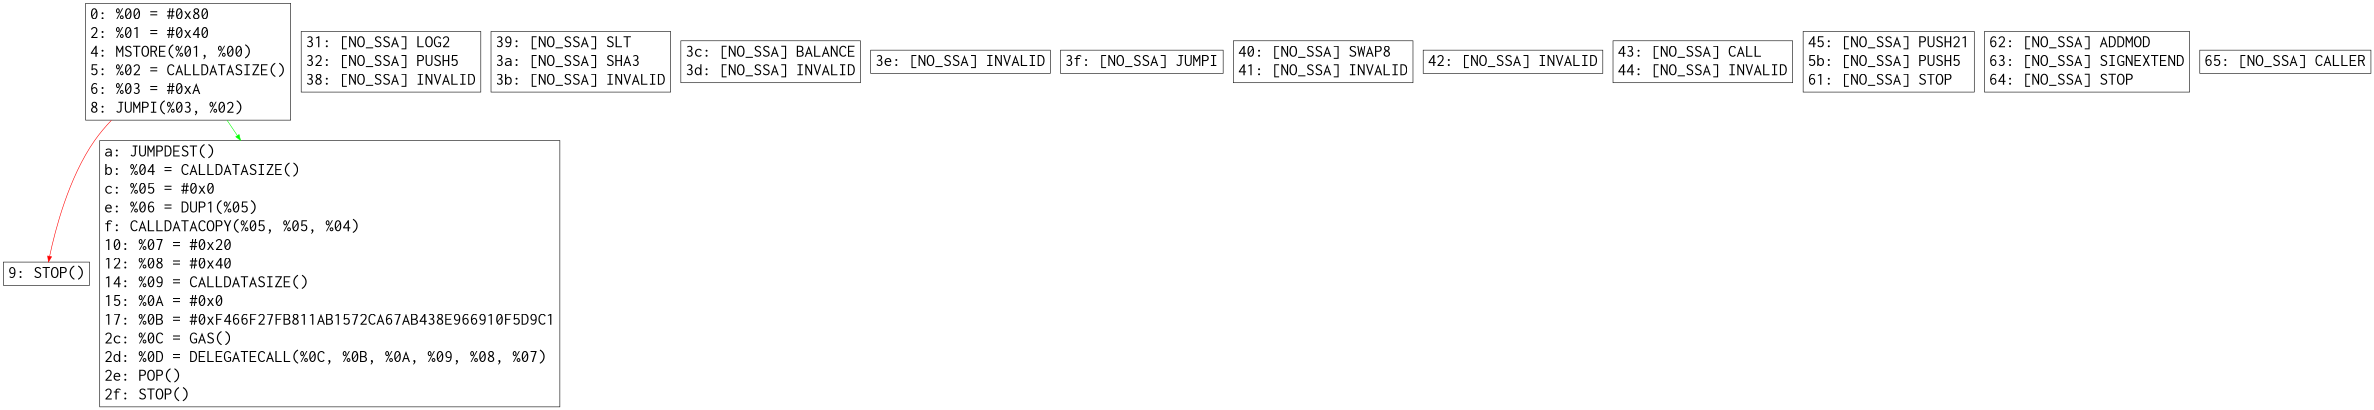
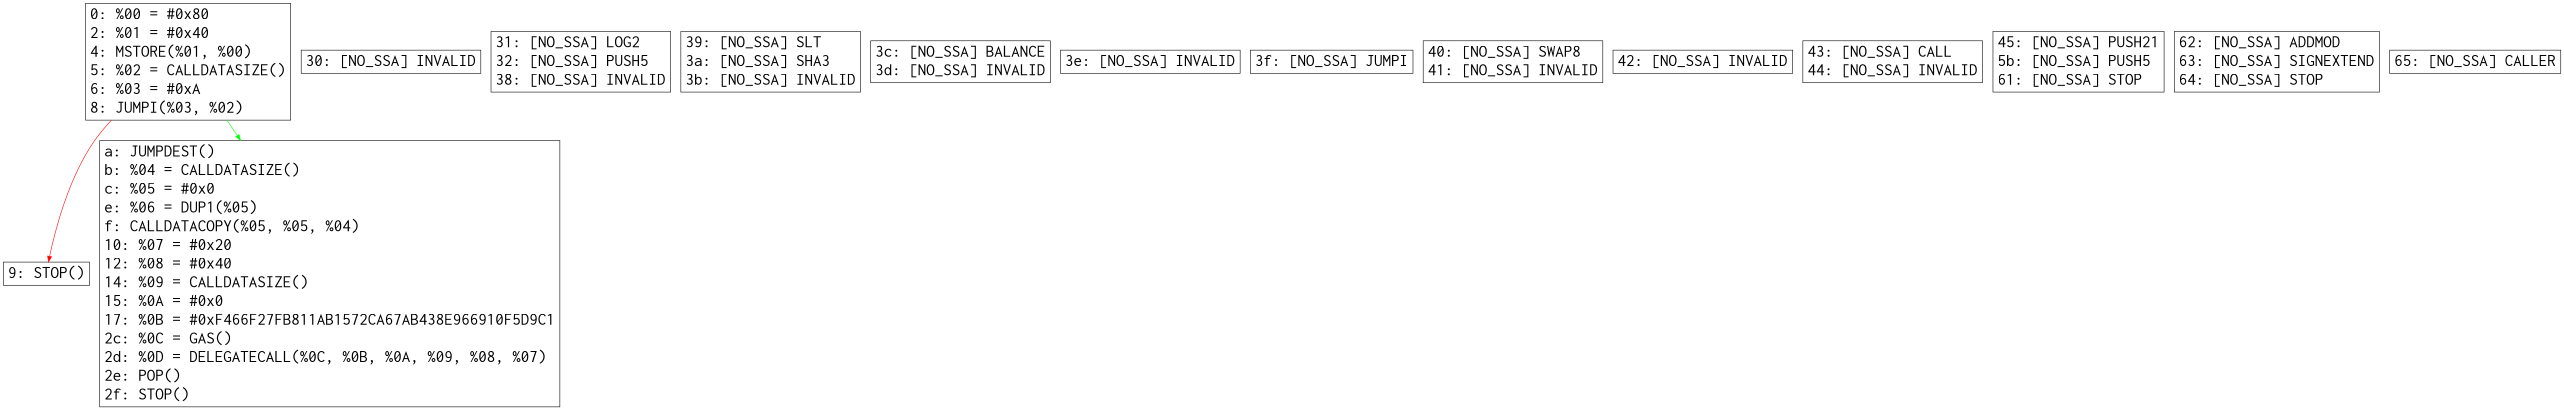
none -> (391, 62)
